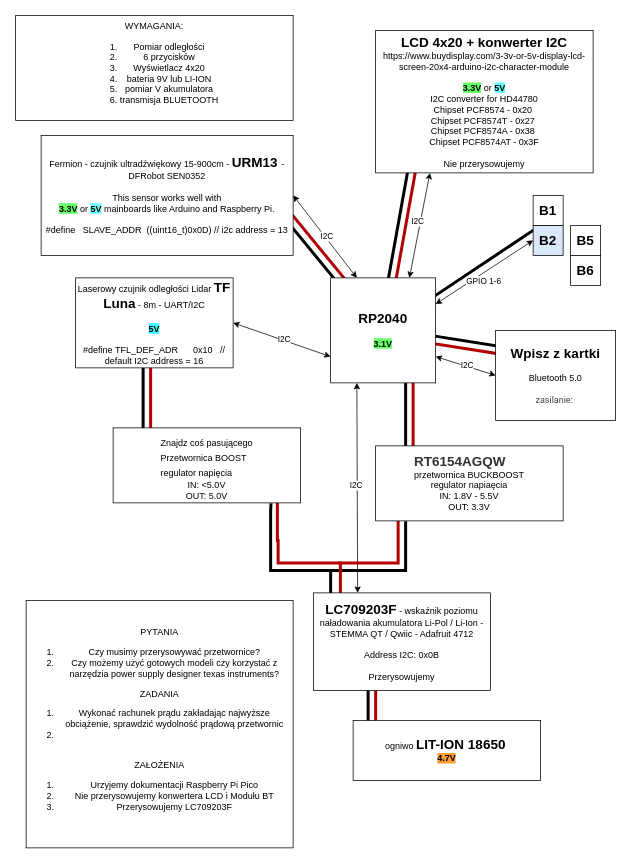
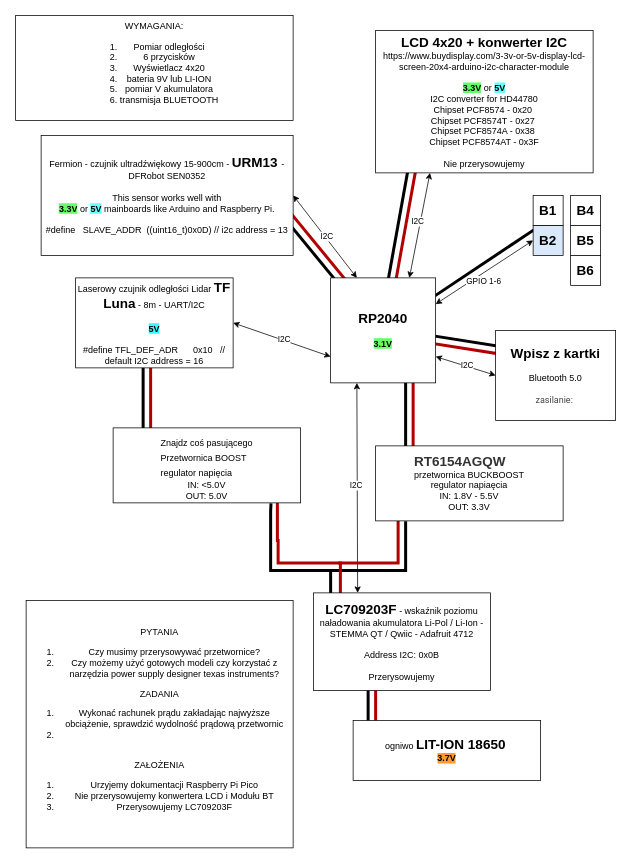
none -> (585, 210)
(447, 750) -> (447, 750)
